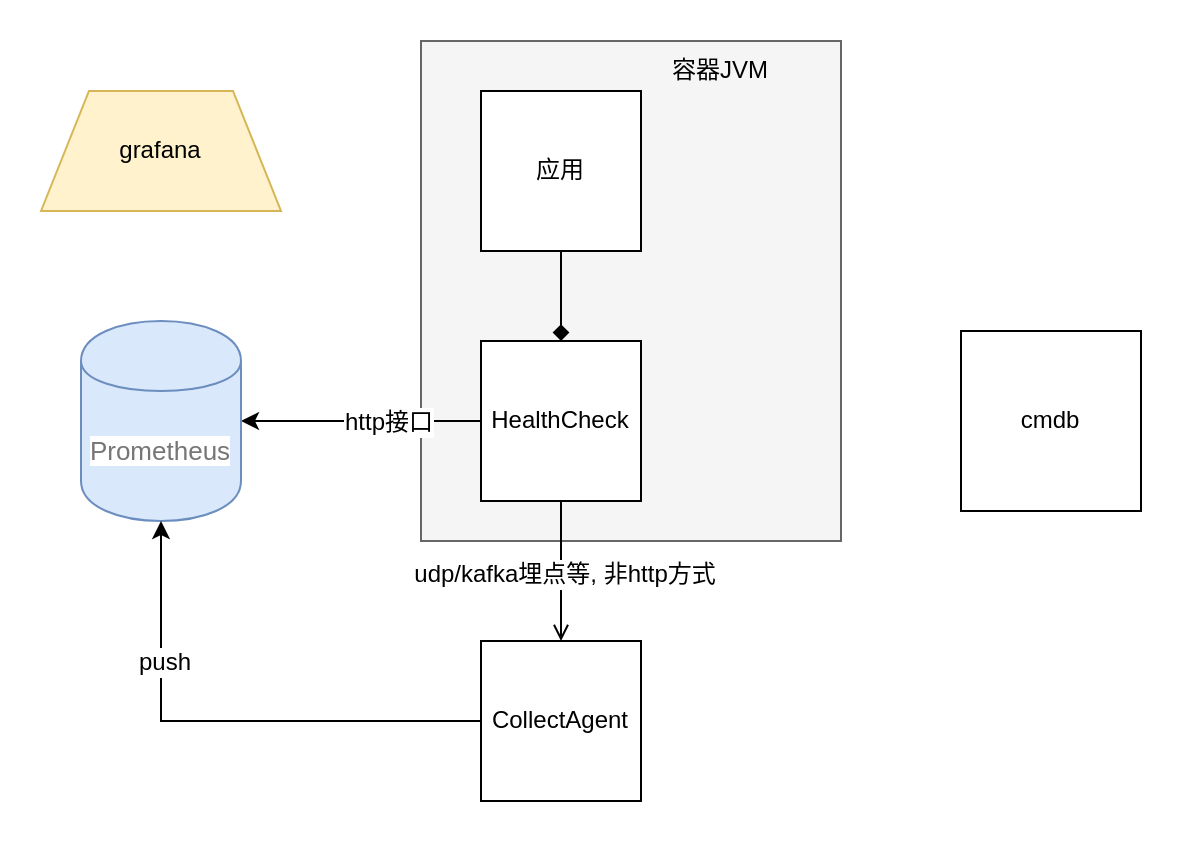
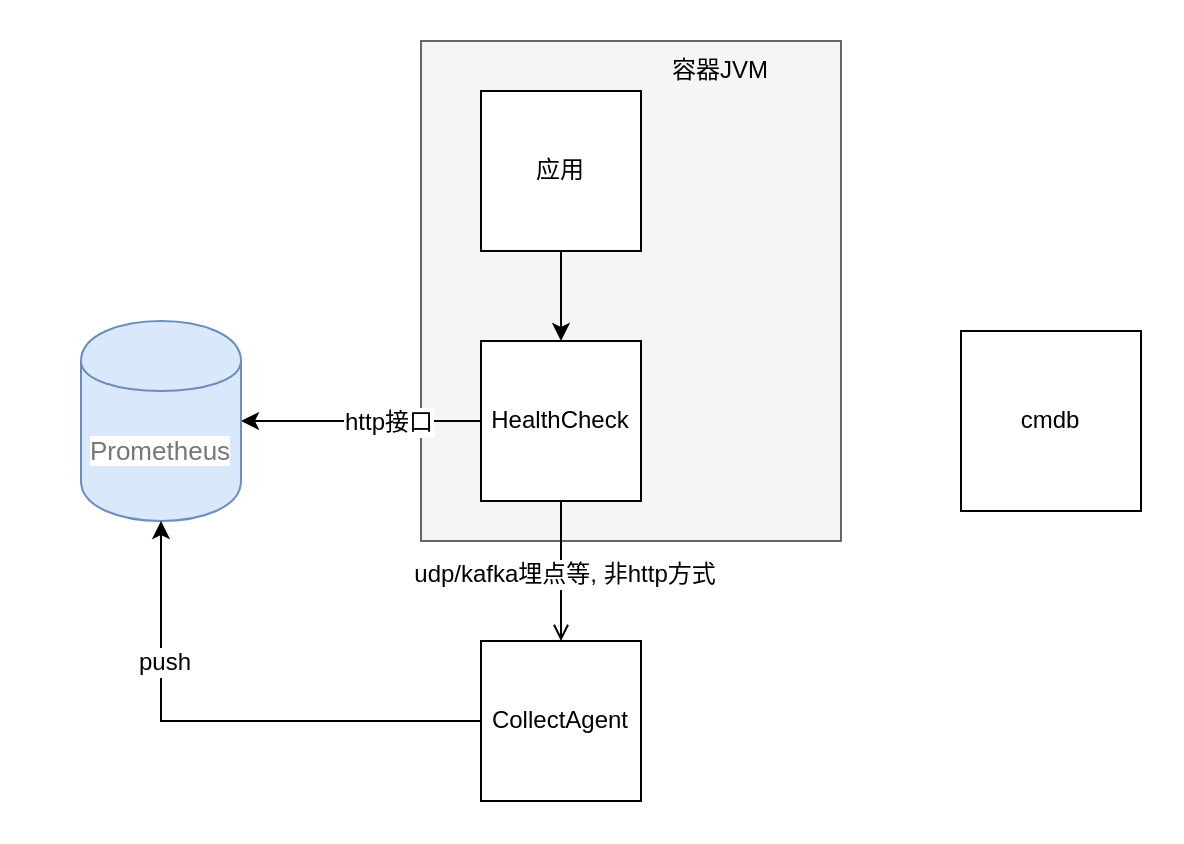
(161, 151) -> none
(561, 325) -> (561, 326)
